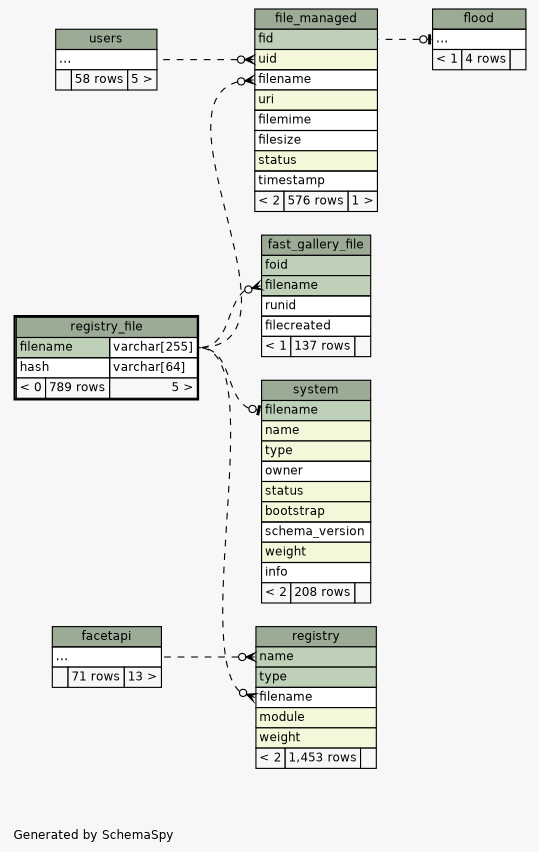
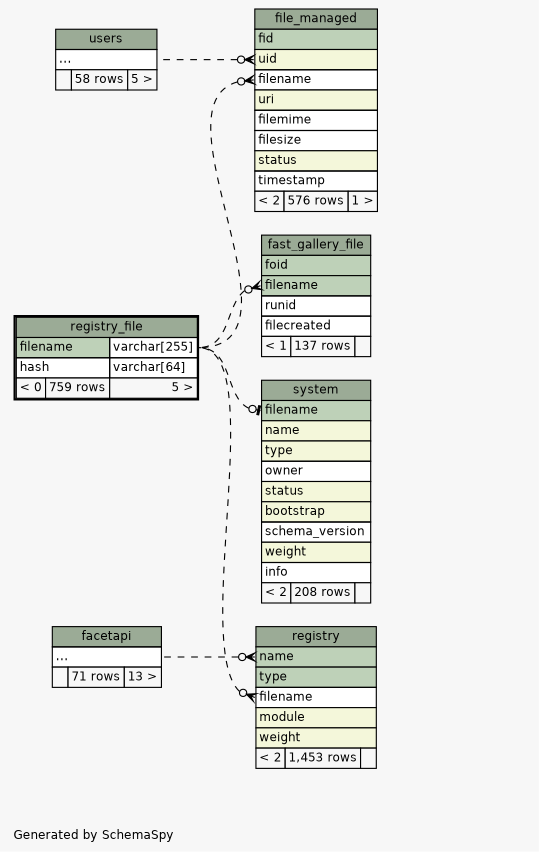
(479, 39) -> none
(78, 388) -> (78, 388)
